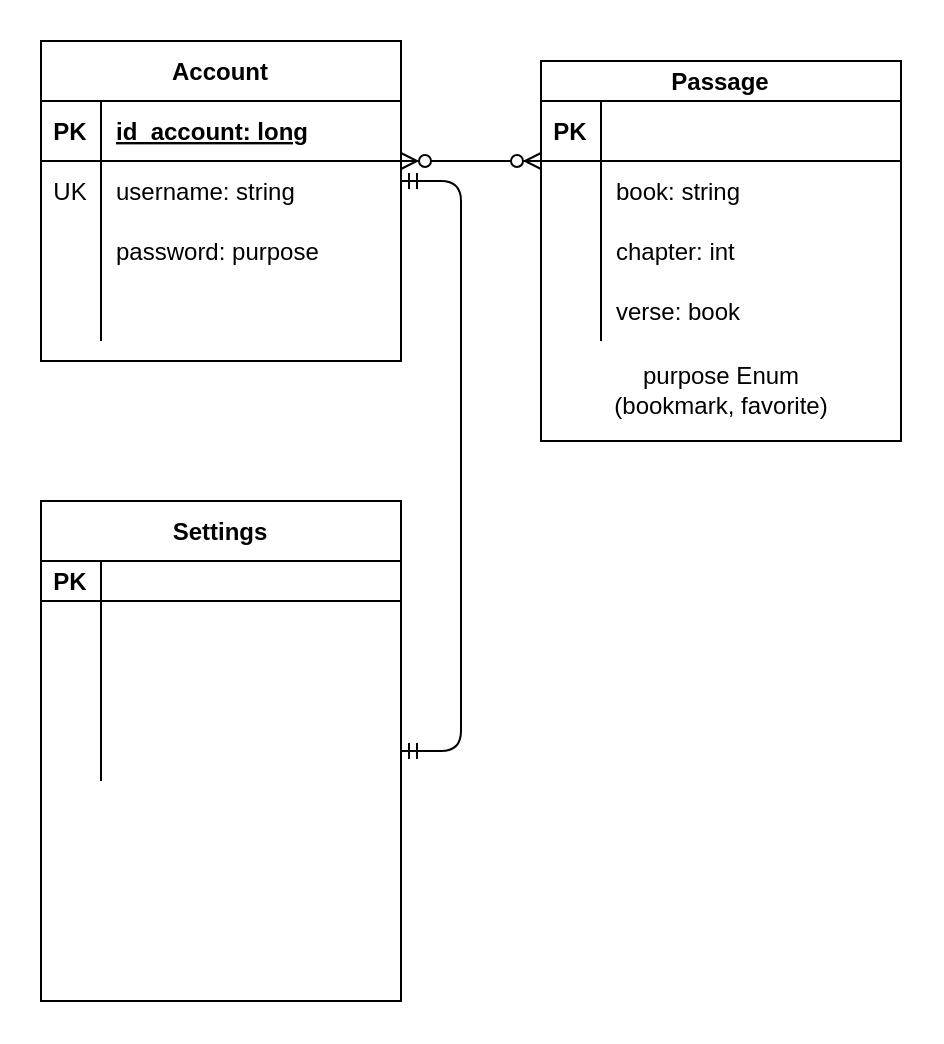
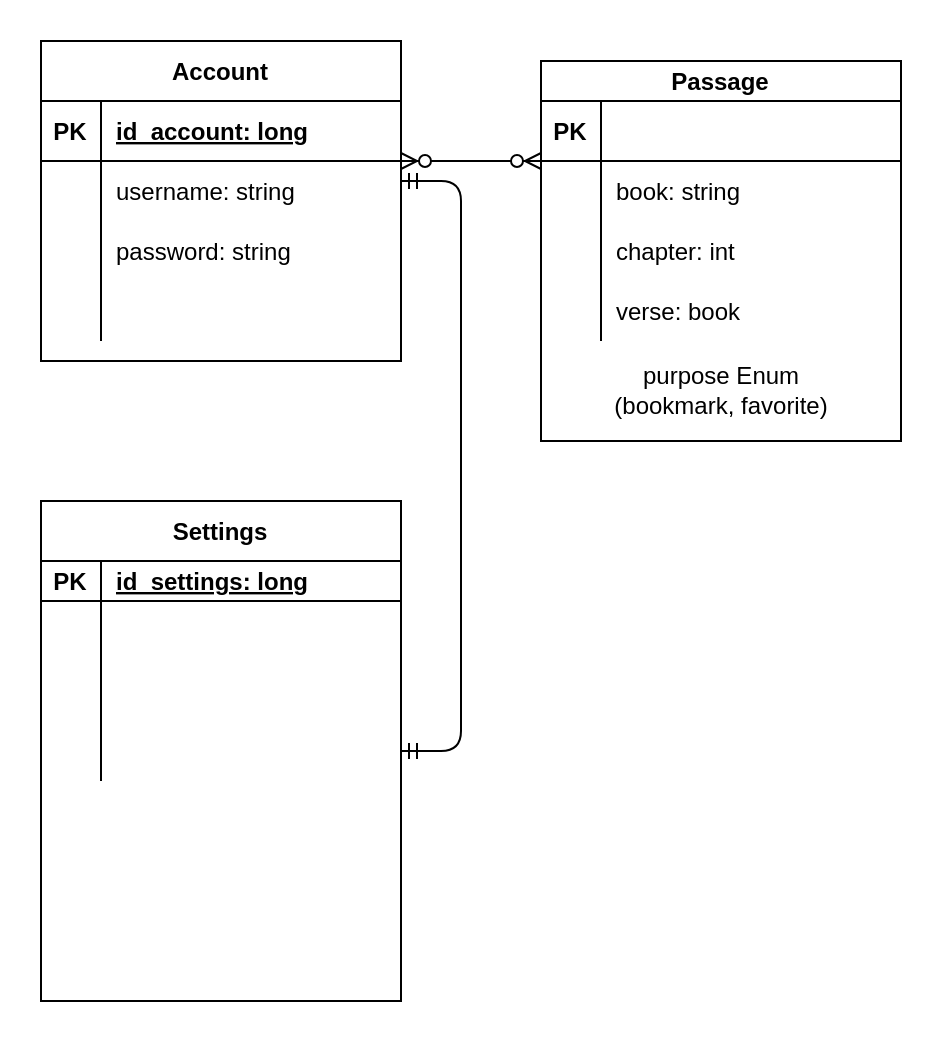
(71, 191) -> none
(224, 252) -> (214, 252)
none -> (251, 581)
